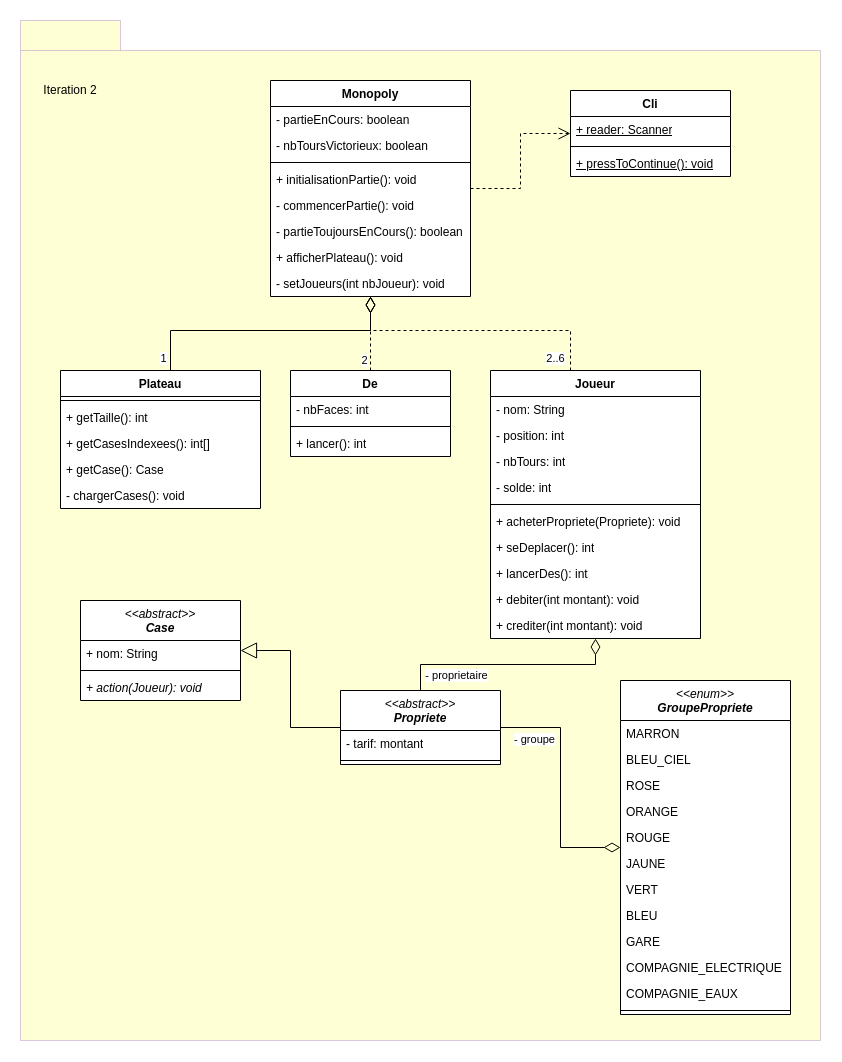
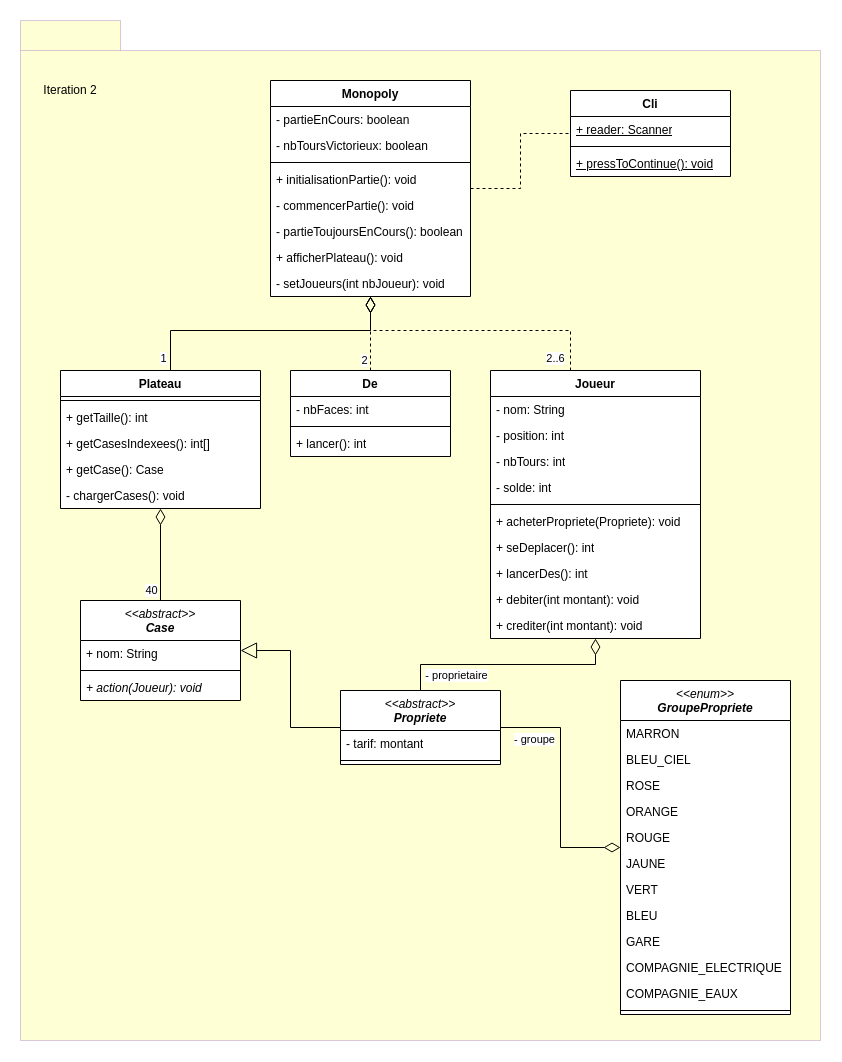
(564, 134) -> (565, 134)
none -> (161, 562)
